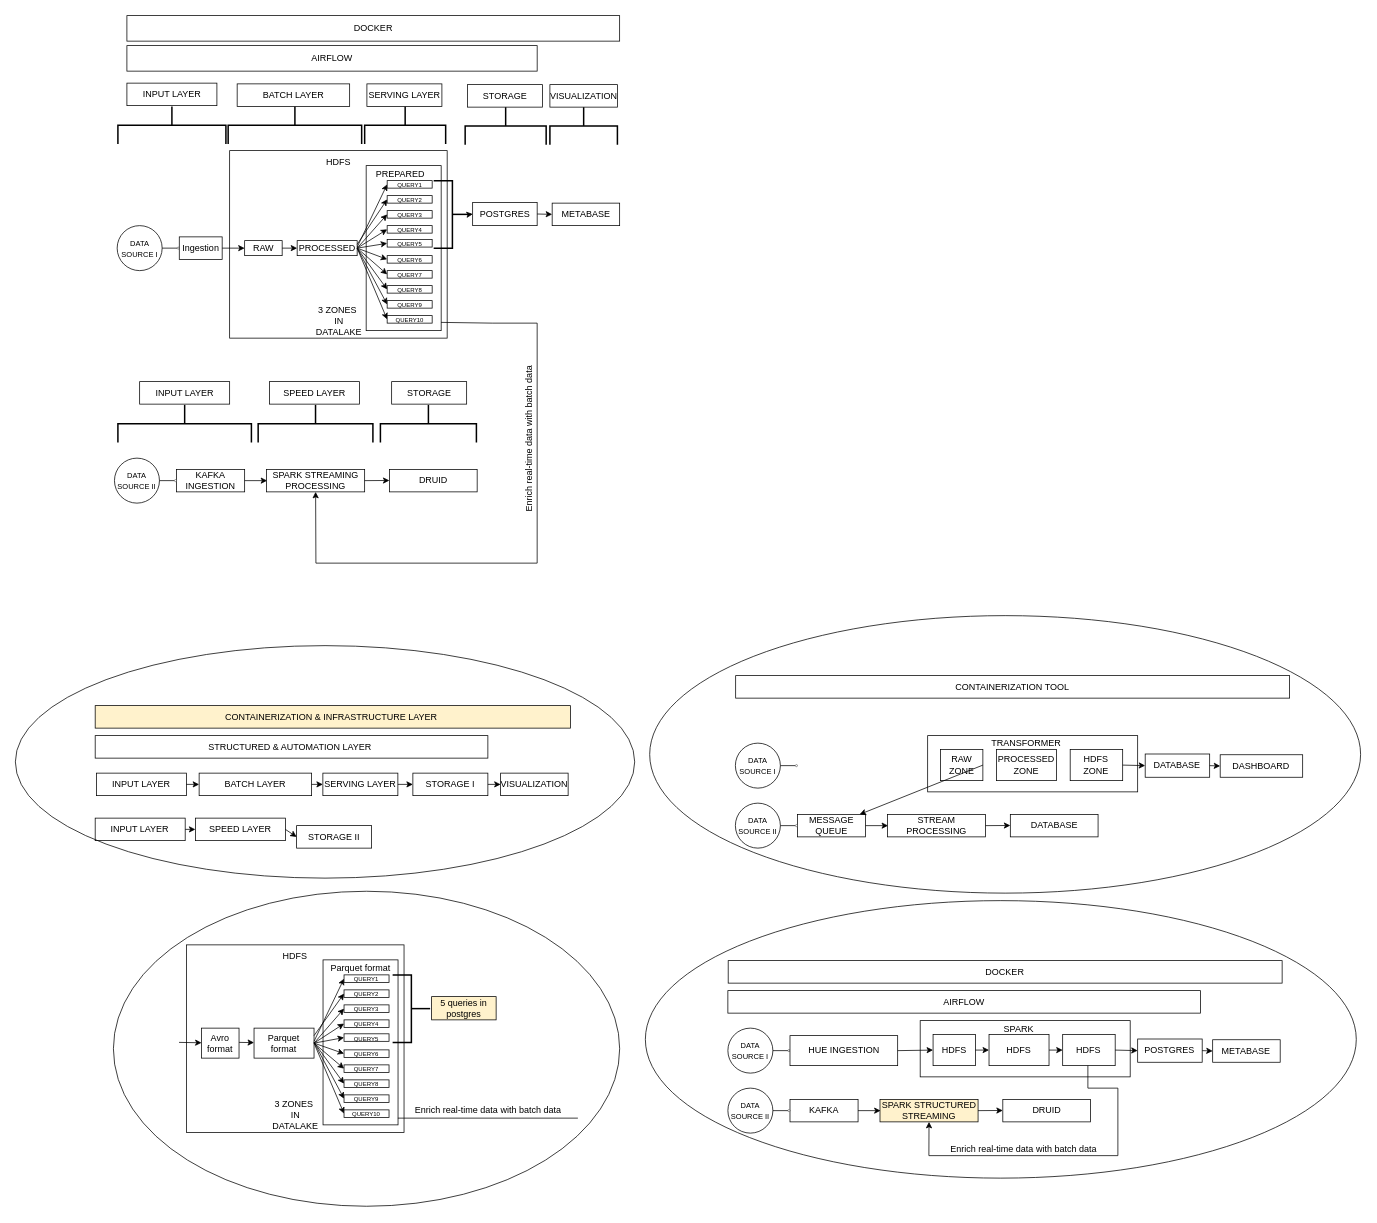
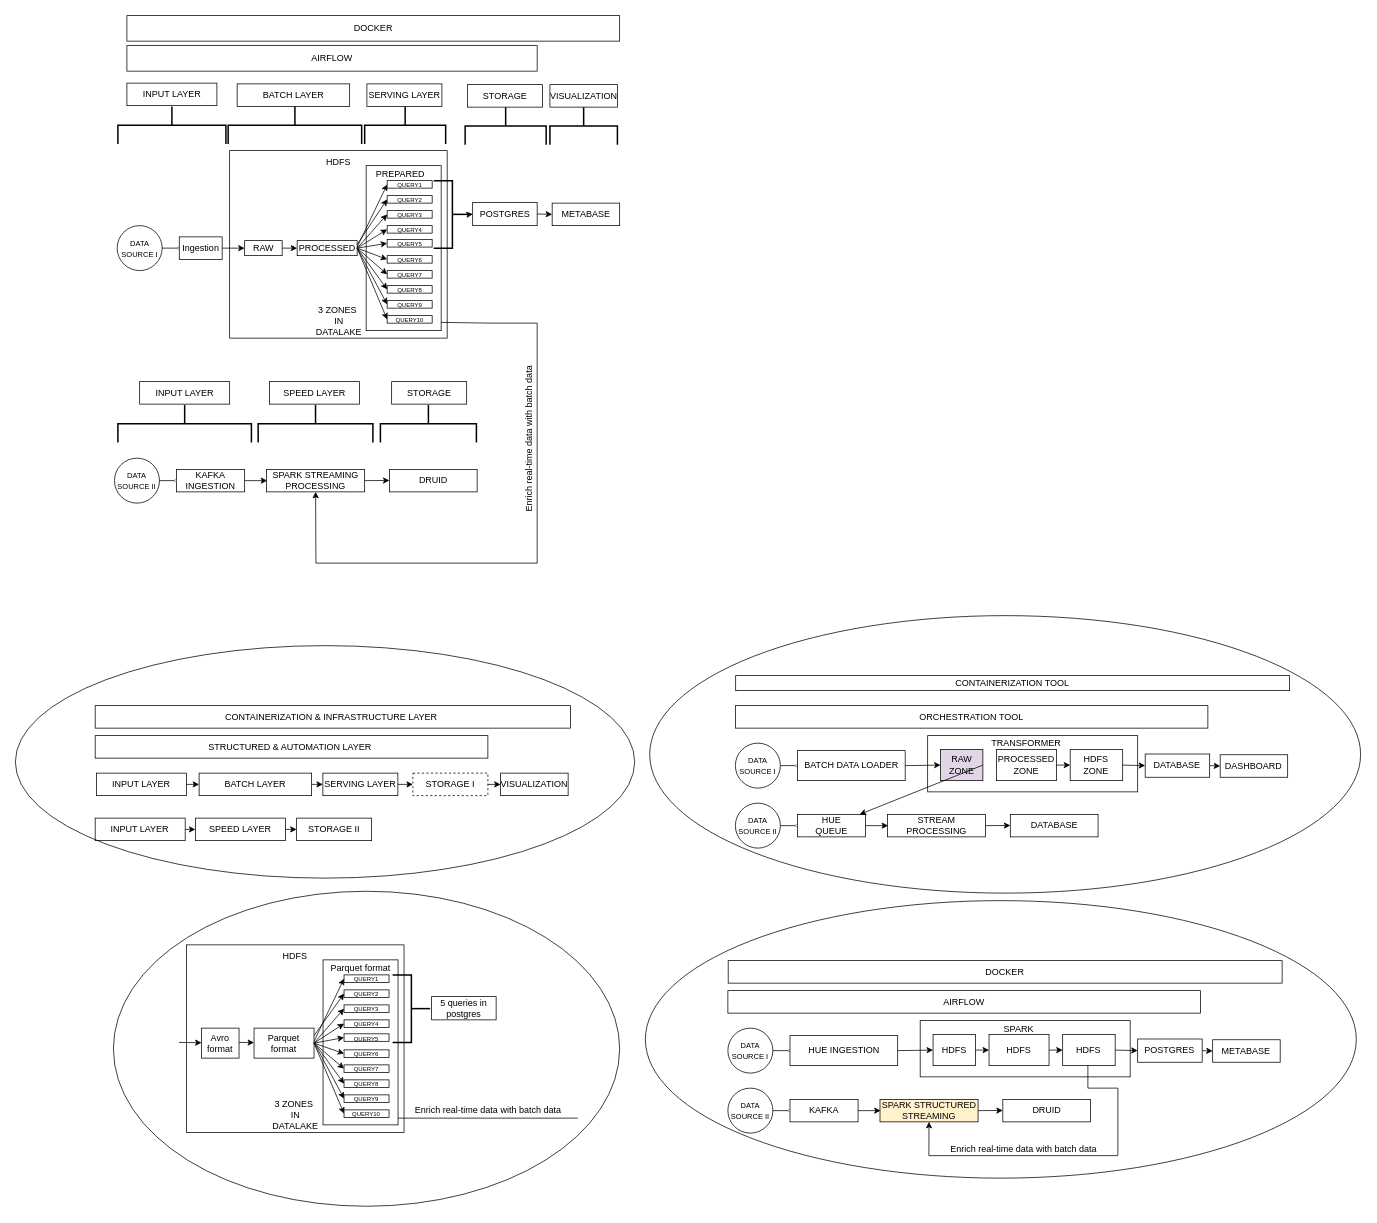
(1013, 687) -> (1013, 683)
(333, 717) -> (333, 717)
none -> (972, 717)
none -> (851, 765)
none -> (920, 765)
(962, 765) -> (962, 765)
none -> (1063, 765)
(1261, 766) -> (1254, 766)
(450, 784) -> (450, 784)
(832, 825) -> (832, 825)
(334, 837) -> (334, 829)
(464, 1008) -> (464, 1008)
